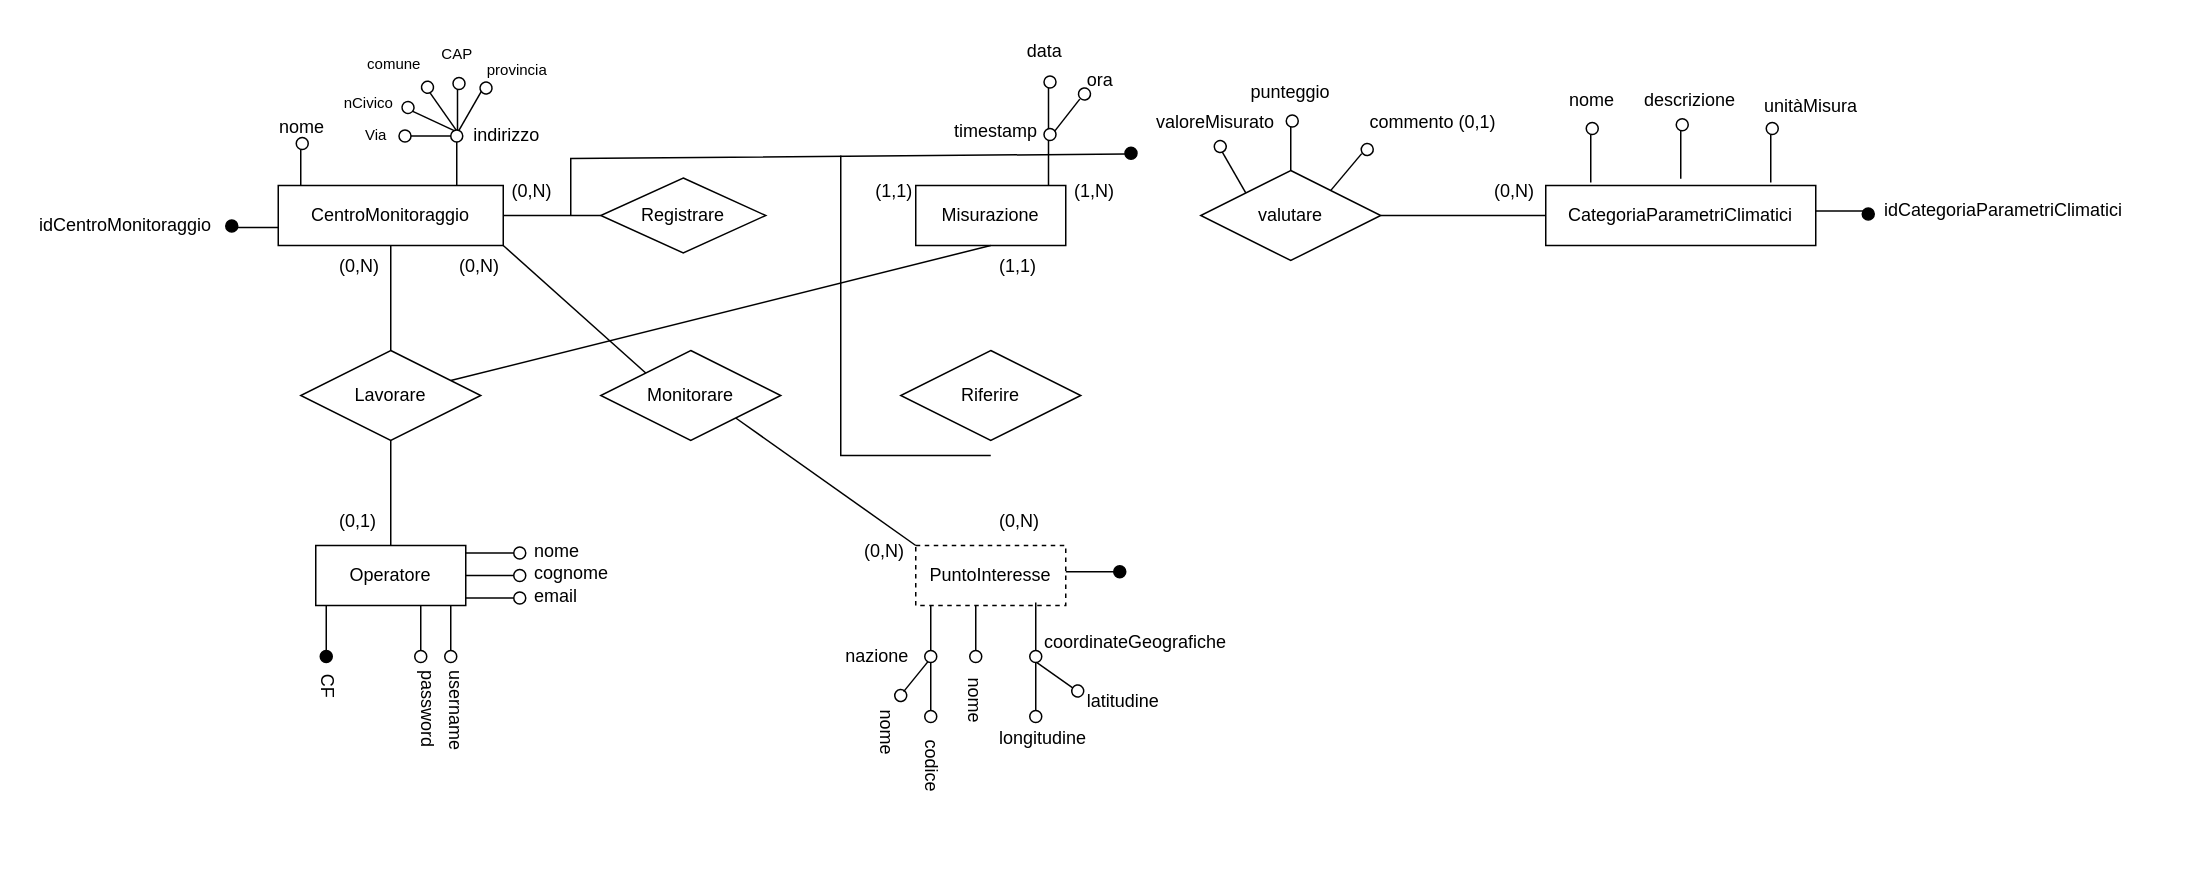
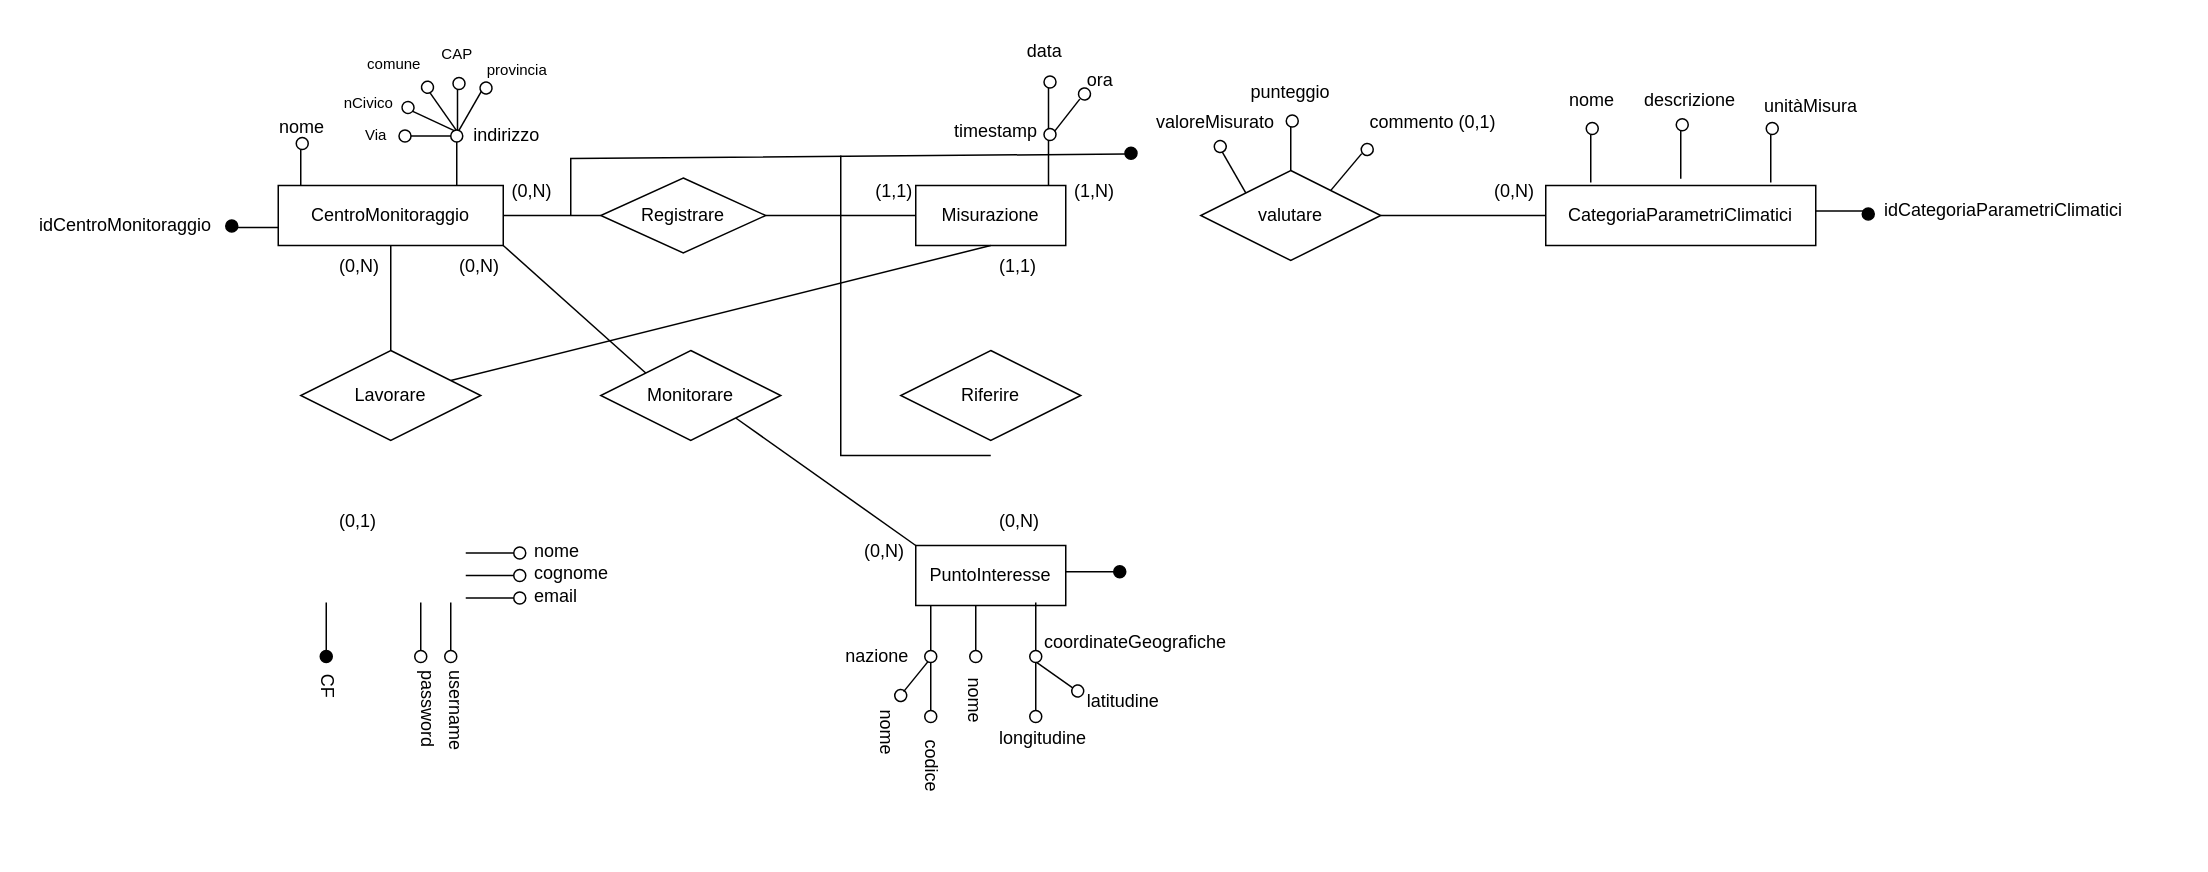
none -> (842, 215)
(391, 493) -> none
(391, 575) -> none
(991, 575) -> (991, 575)
